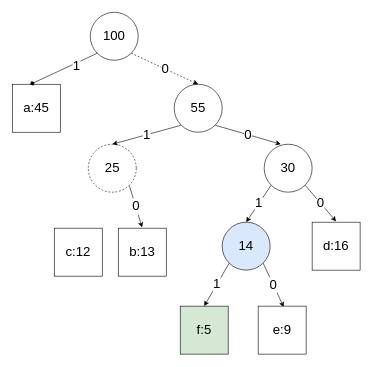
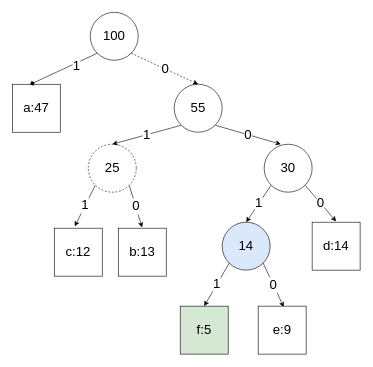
(36, 108) -> (36, 108)
none -> (86, 204)
(336, 246) -> (336, 246)
